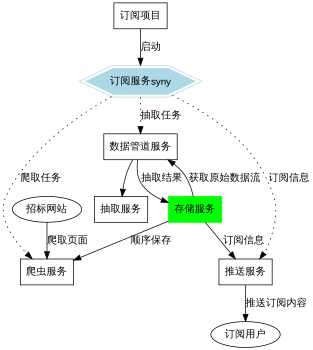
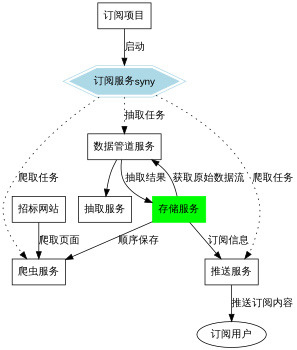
(289, 178) -> (273, 178)
(47, 209) -> (39, 209)
